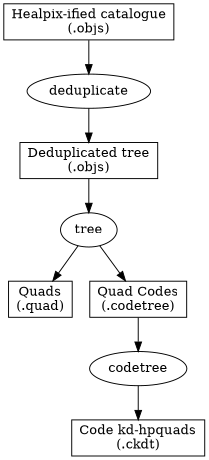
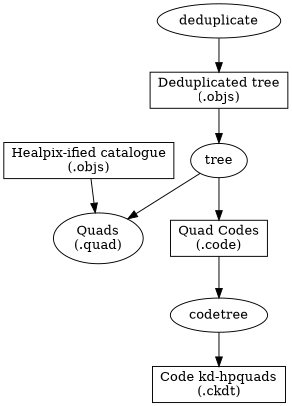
(89, 52) -> (93, 191)
(40, 299) -> (98, 238)
(138, 299) -> (219, 238)
